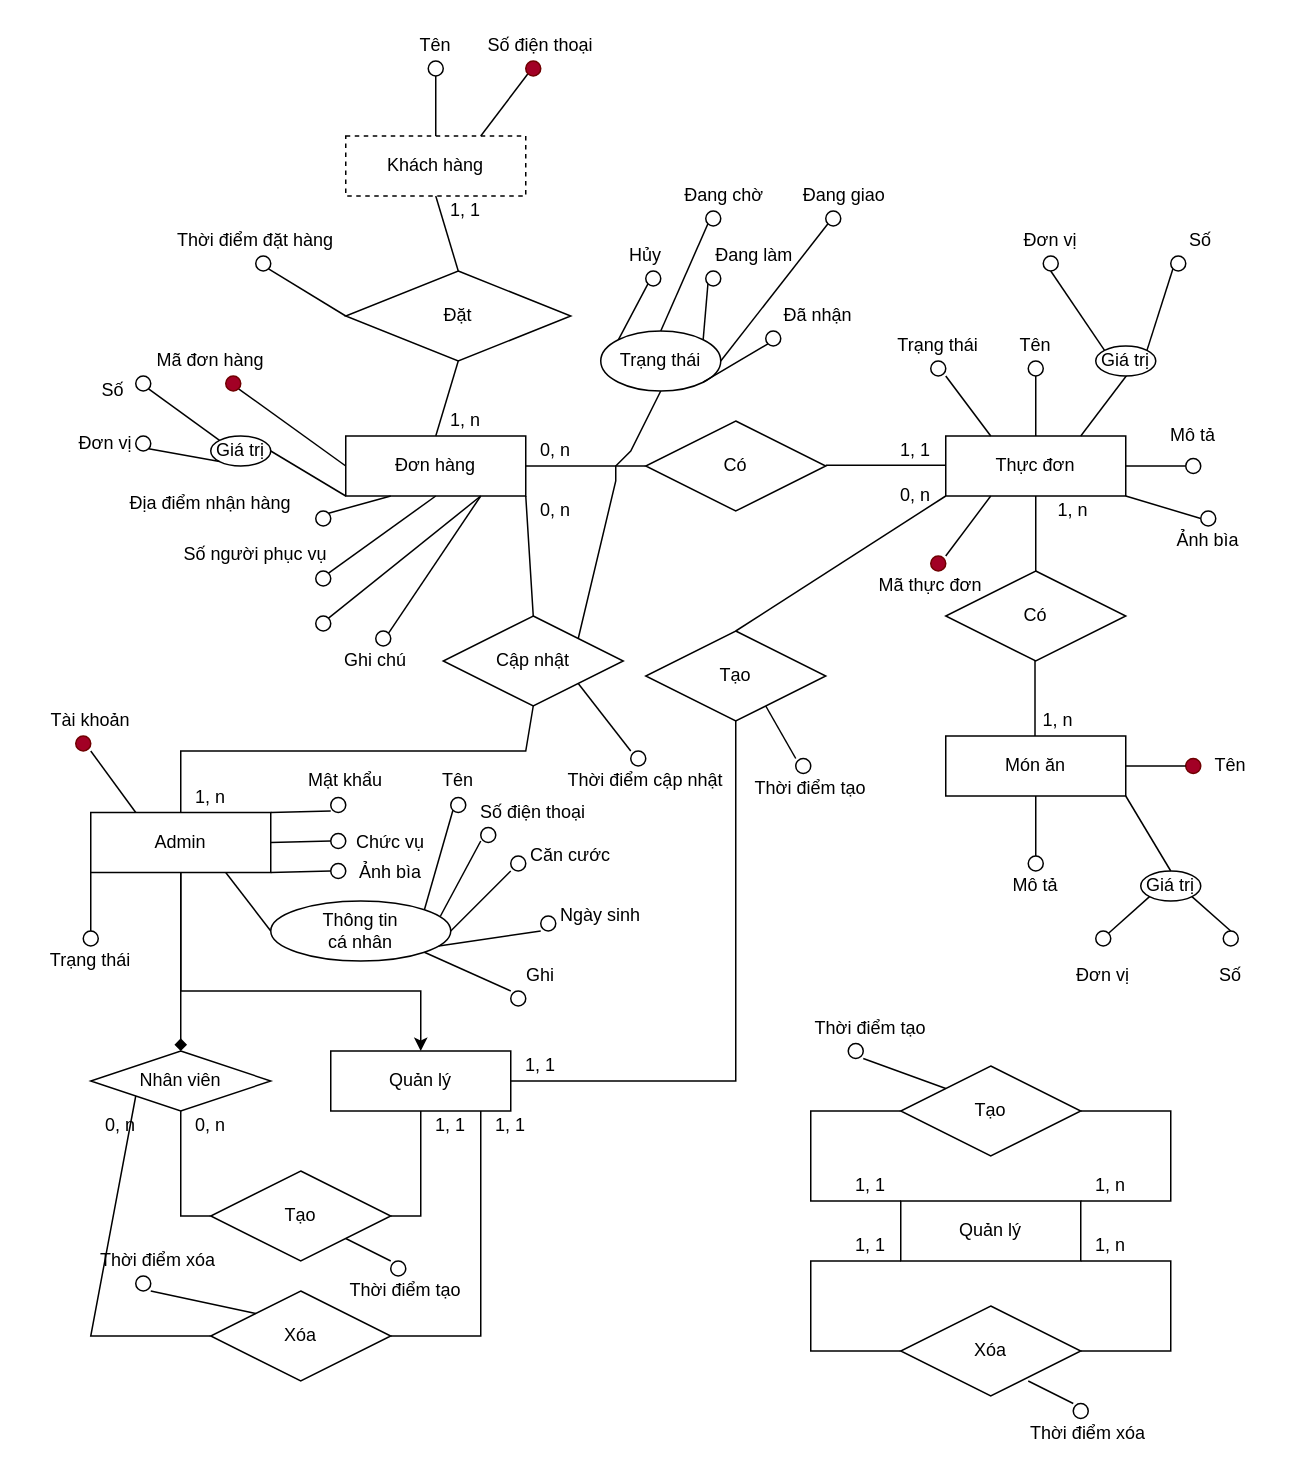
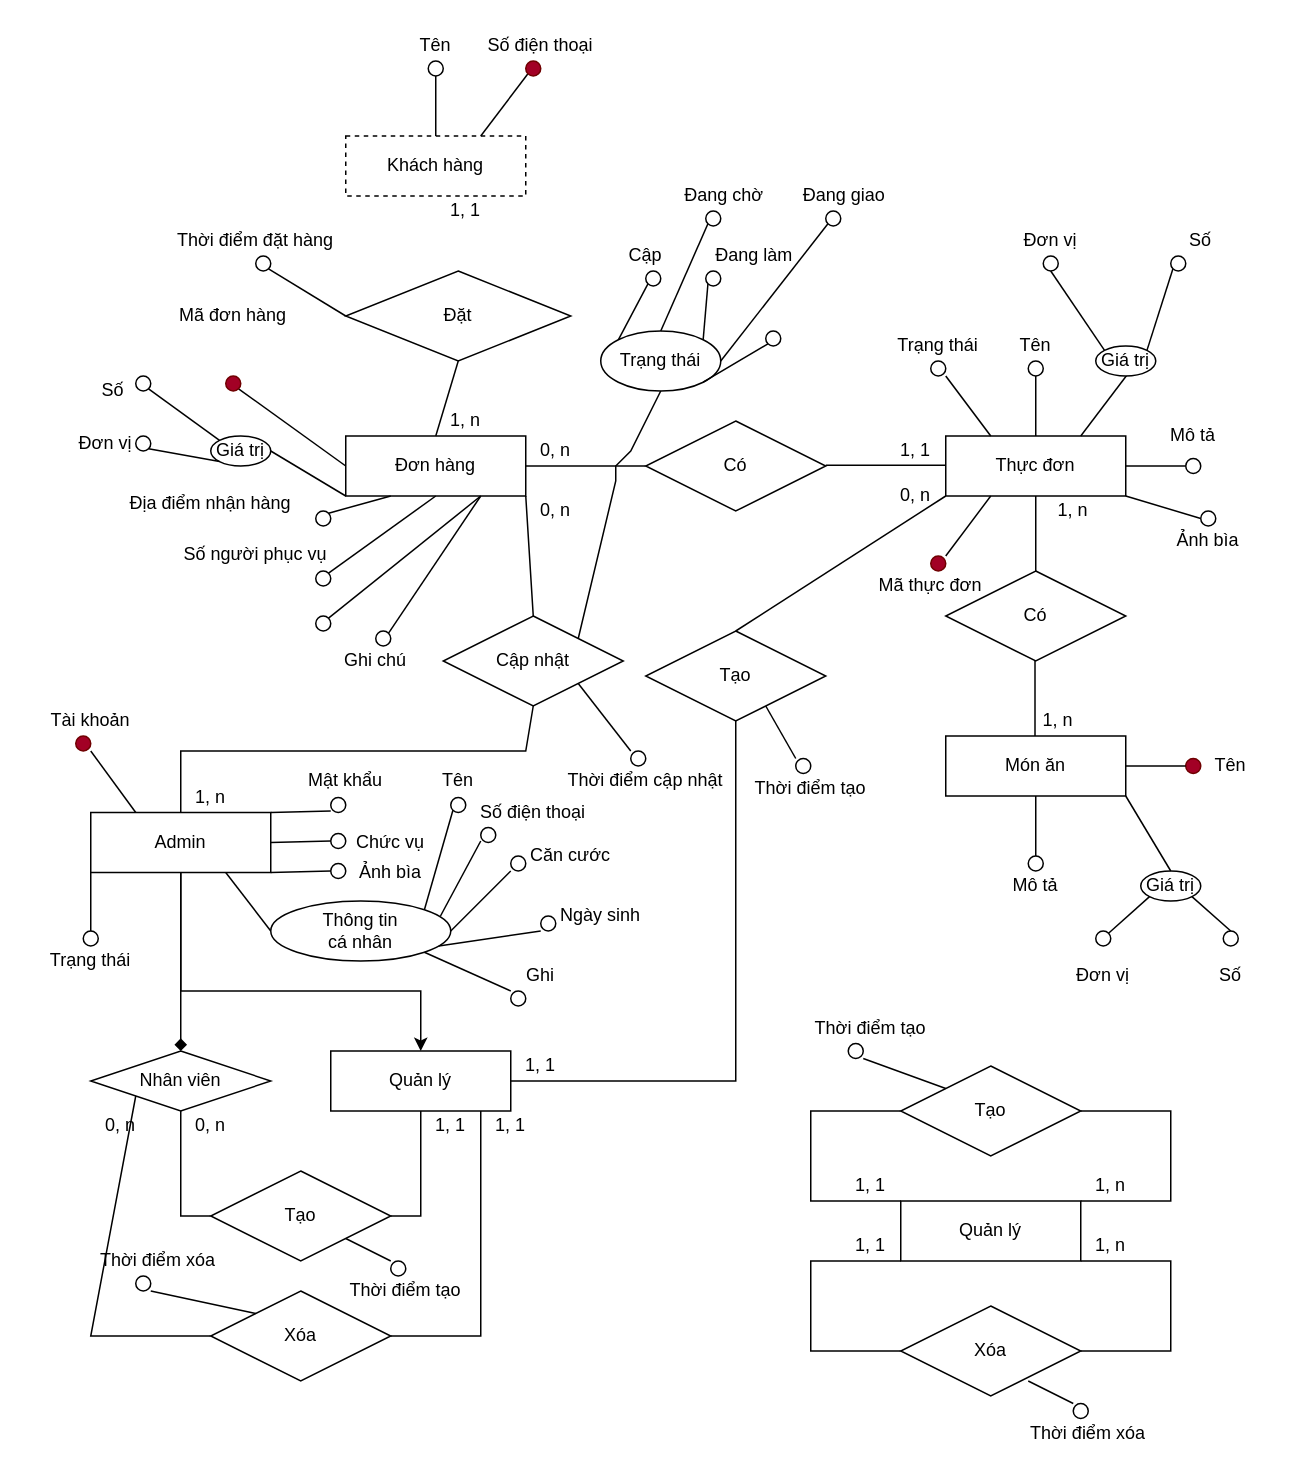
(447, 233) -> none
(646, 256) -> (646, 256)
(818, 316) -> none
(211, 361) -> (233, 316)
